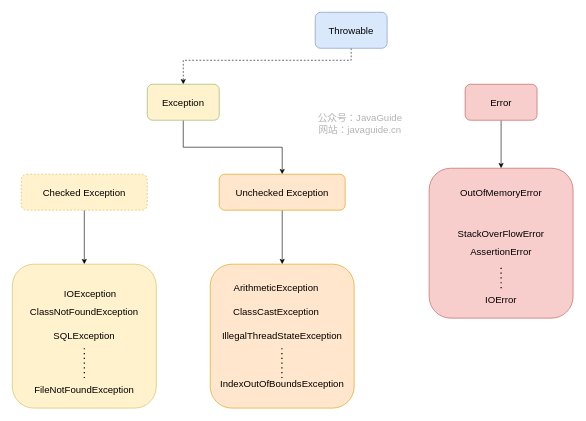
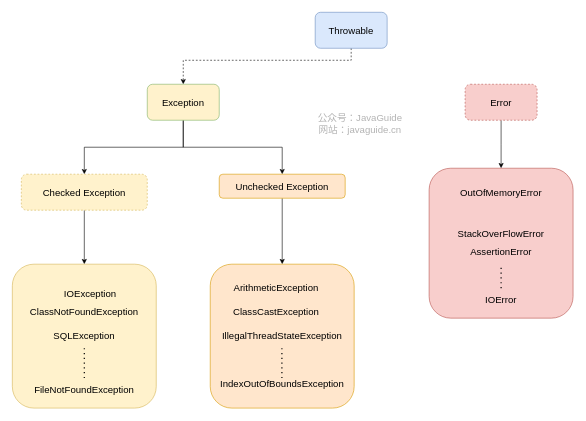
(501, 102) -> (501, 102)
none -> (84, 147)
(282, 192) -> (282, 186)
